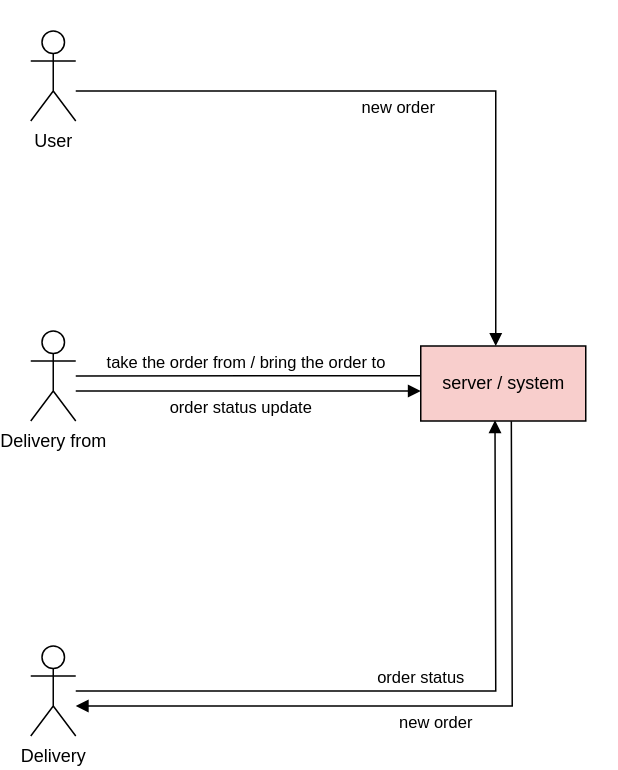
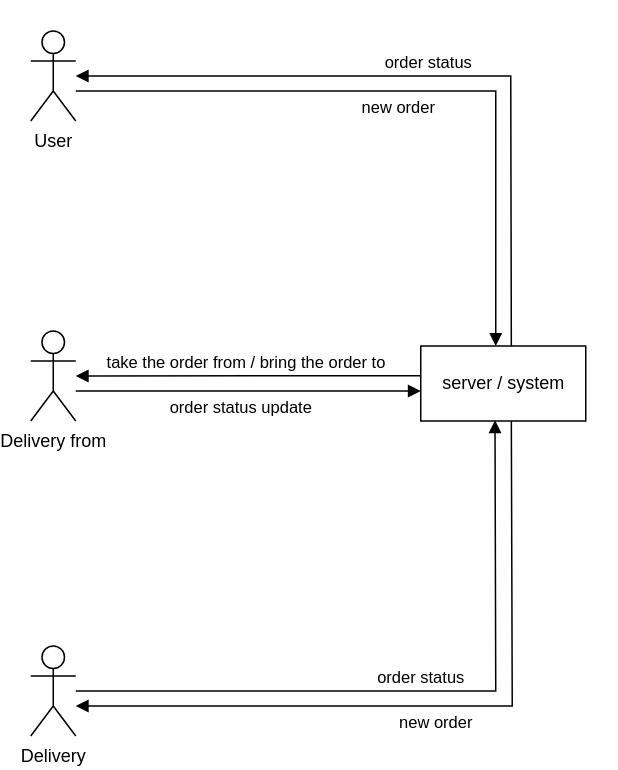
none -> (435, 76)
(84, 376) -> (89, 376)
(503, 383) -> (503, 383)
